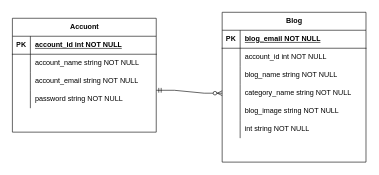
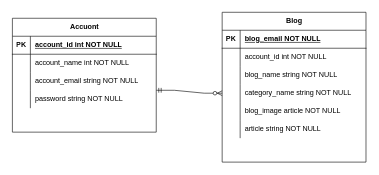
(88, 63) -> (82, 63)
(292, 111) -> (293, 111)
(279, 129) -> (286, 129)
